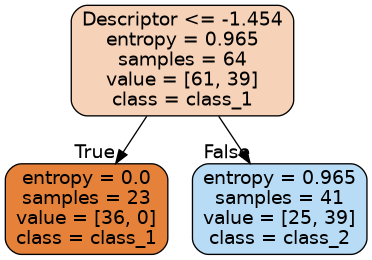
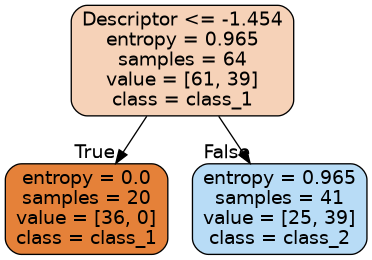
(87, 209) -> (87, 209)
